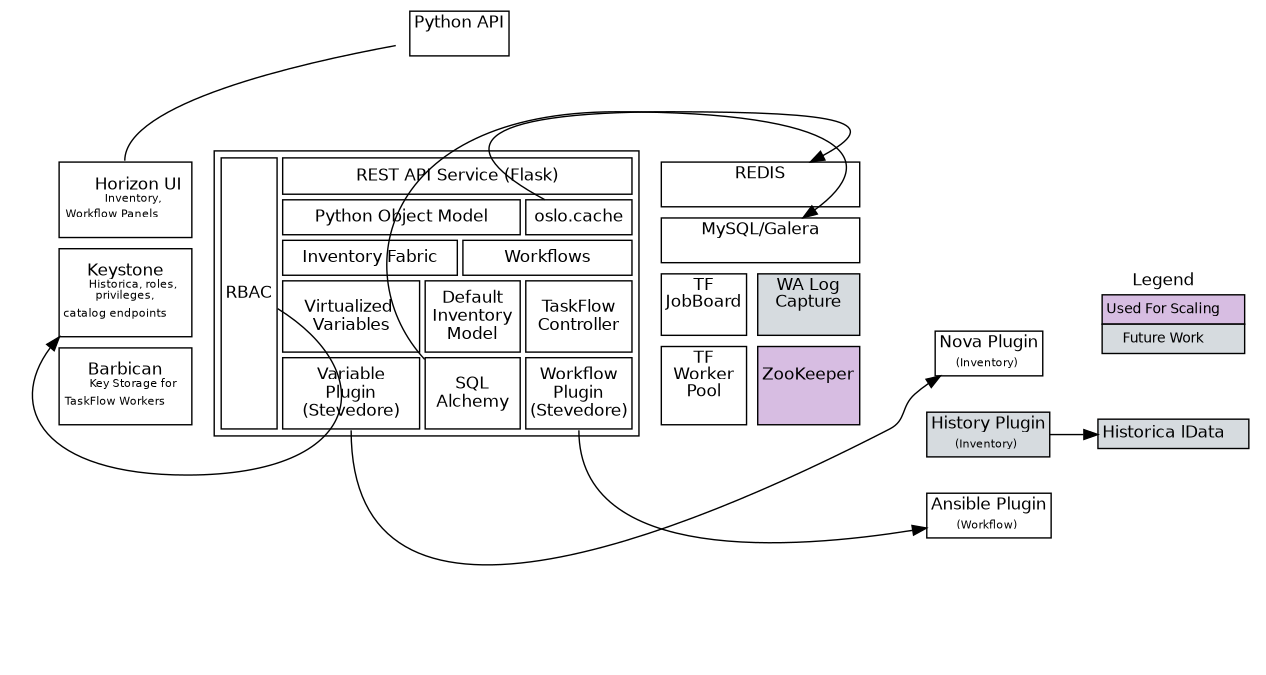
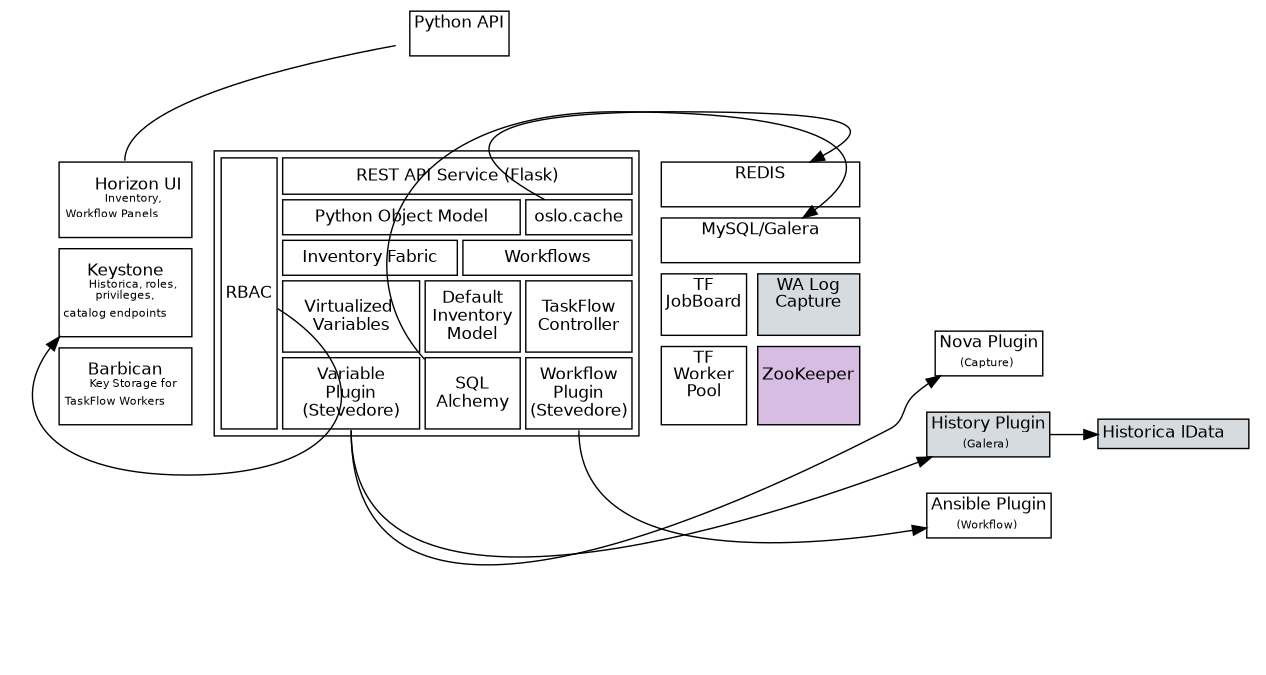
(1173, 310) -> none
(979, 363) -> (979, 363)
(978, 444) -> (978, 444)
none -> (654, 541)
